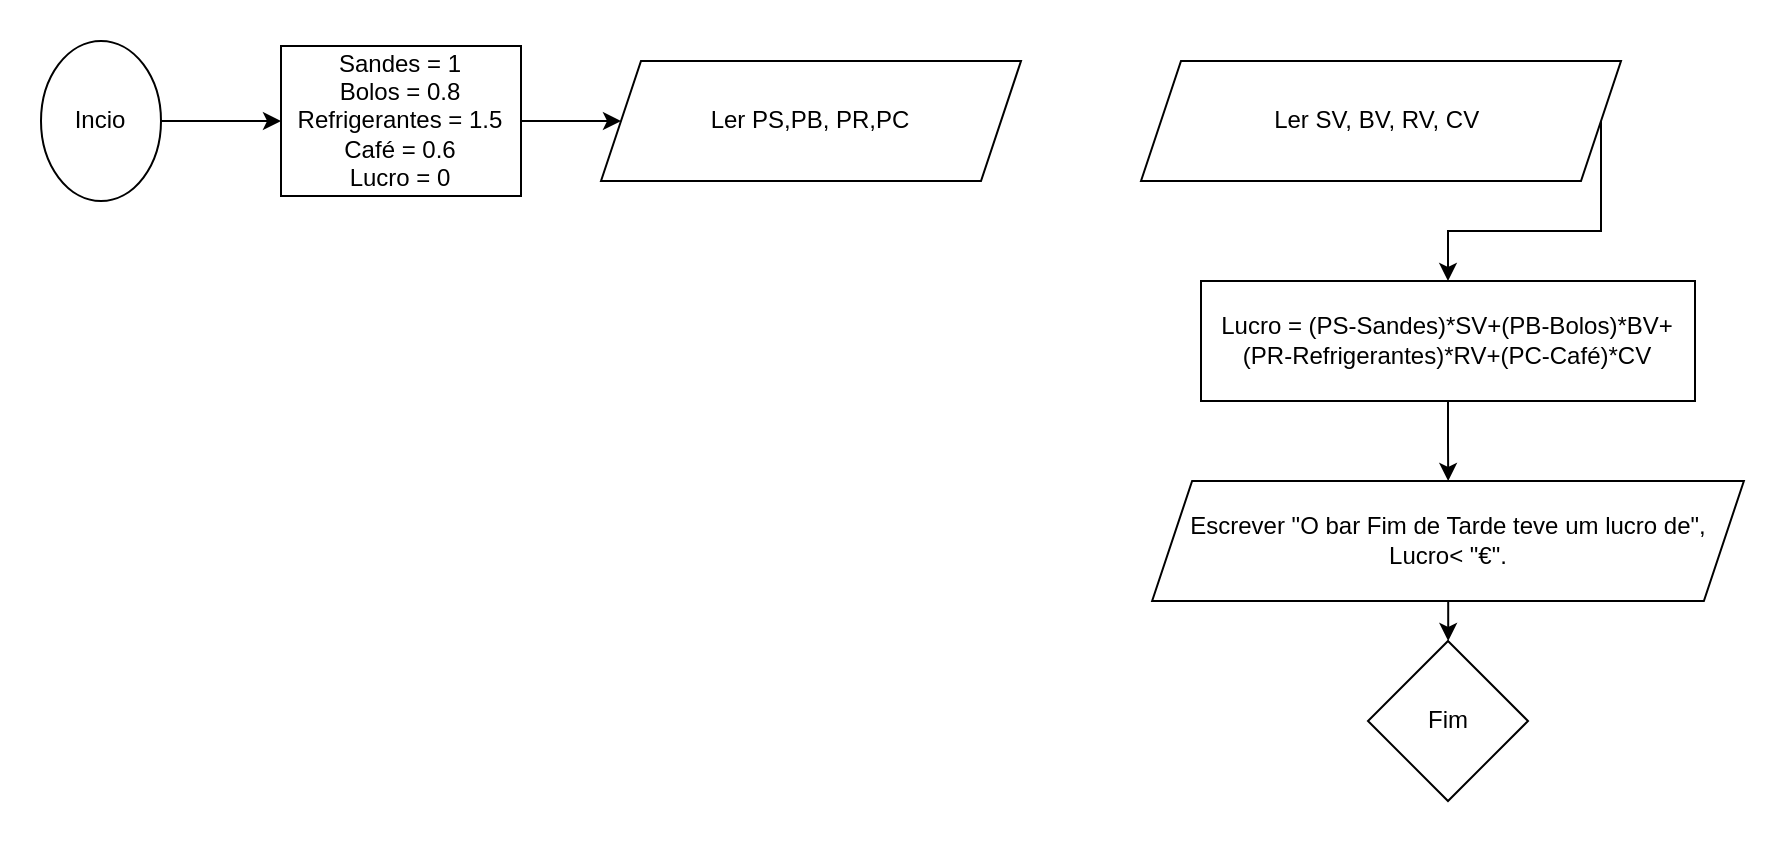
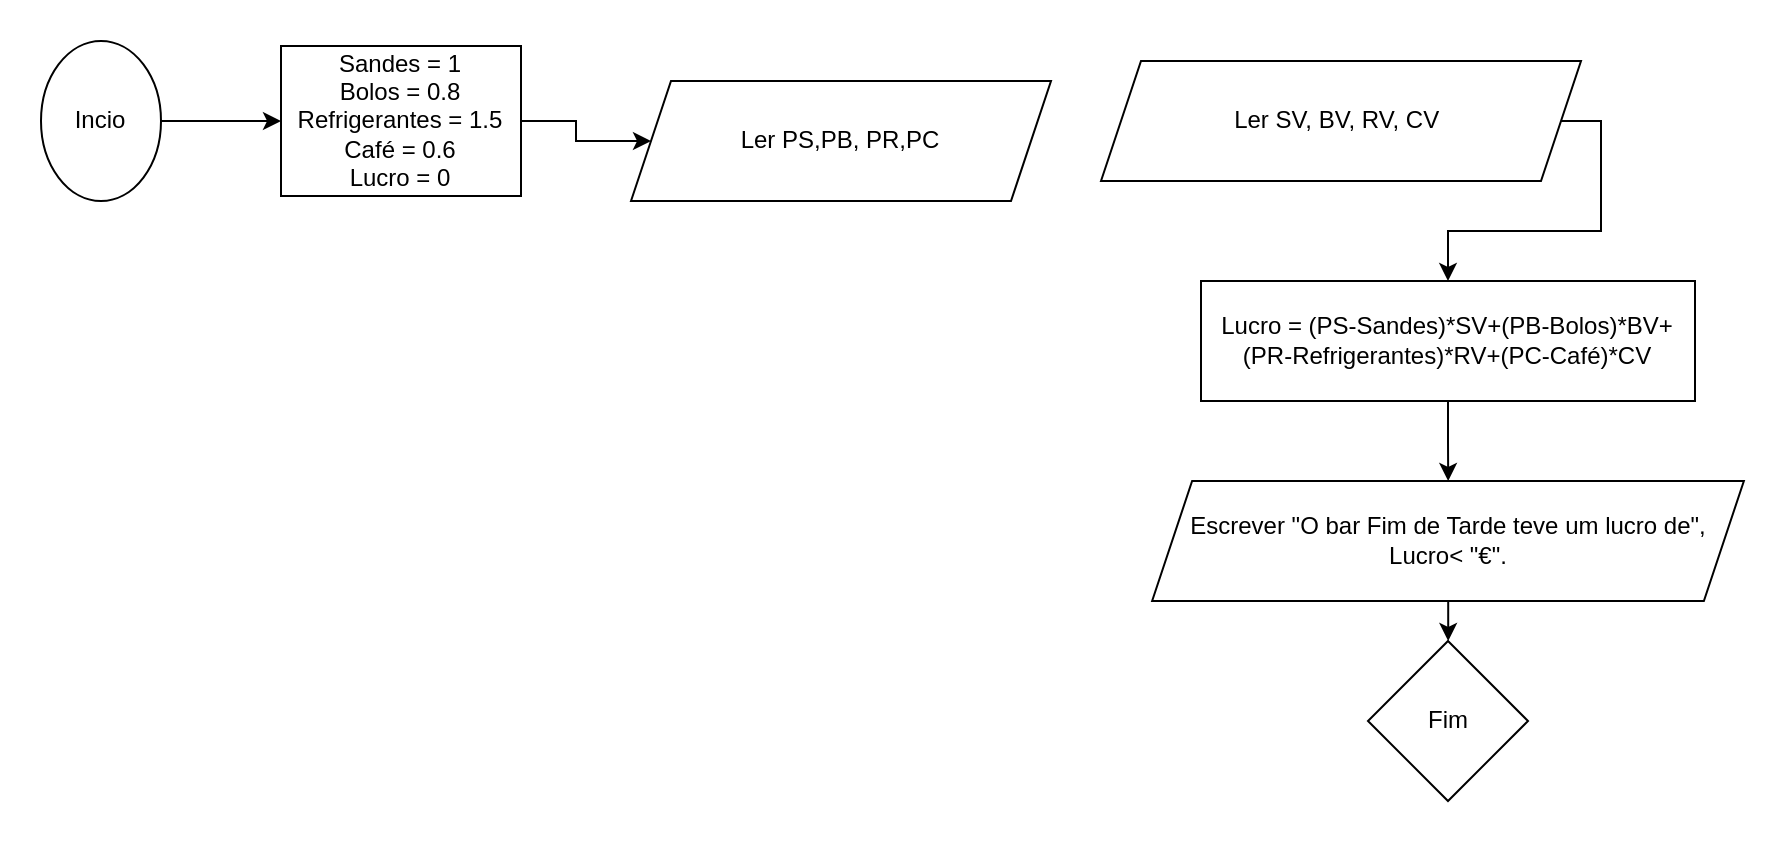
(811, 121) -> (841, 141)
(1381, 121) -> (1341, 121)
